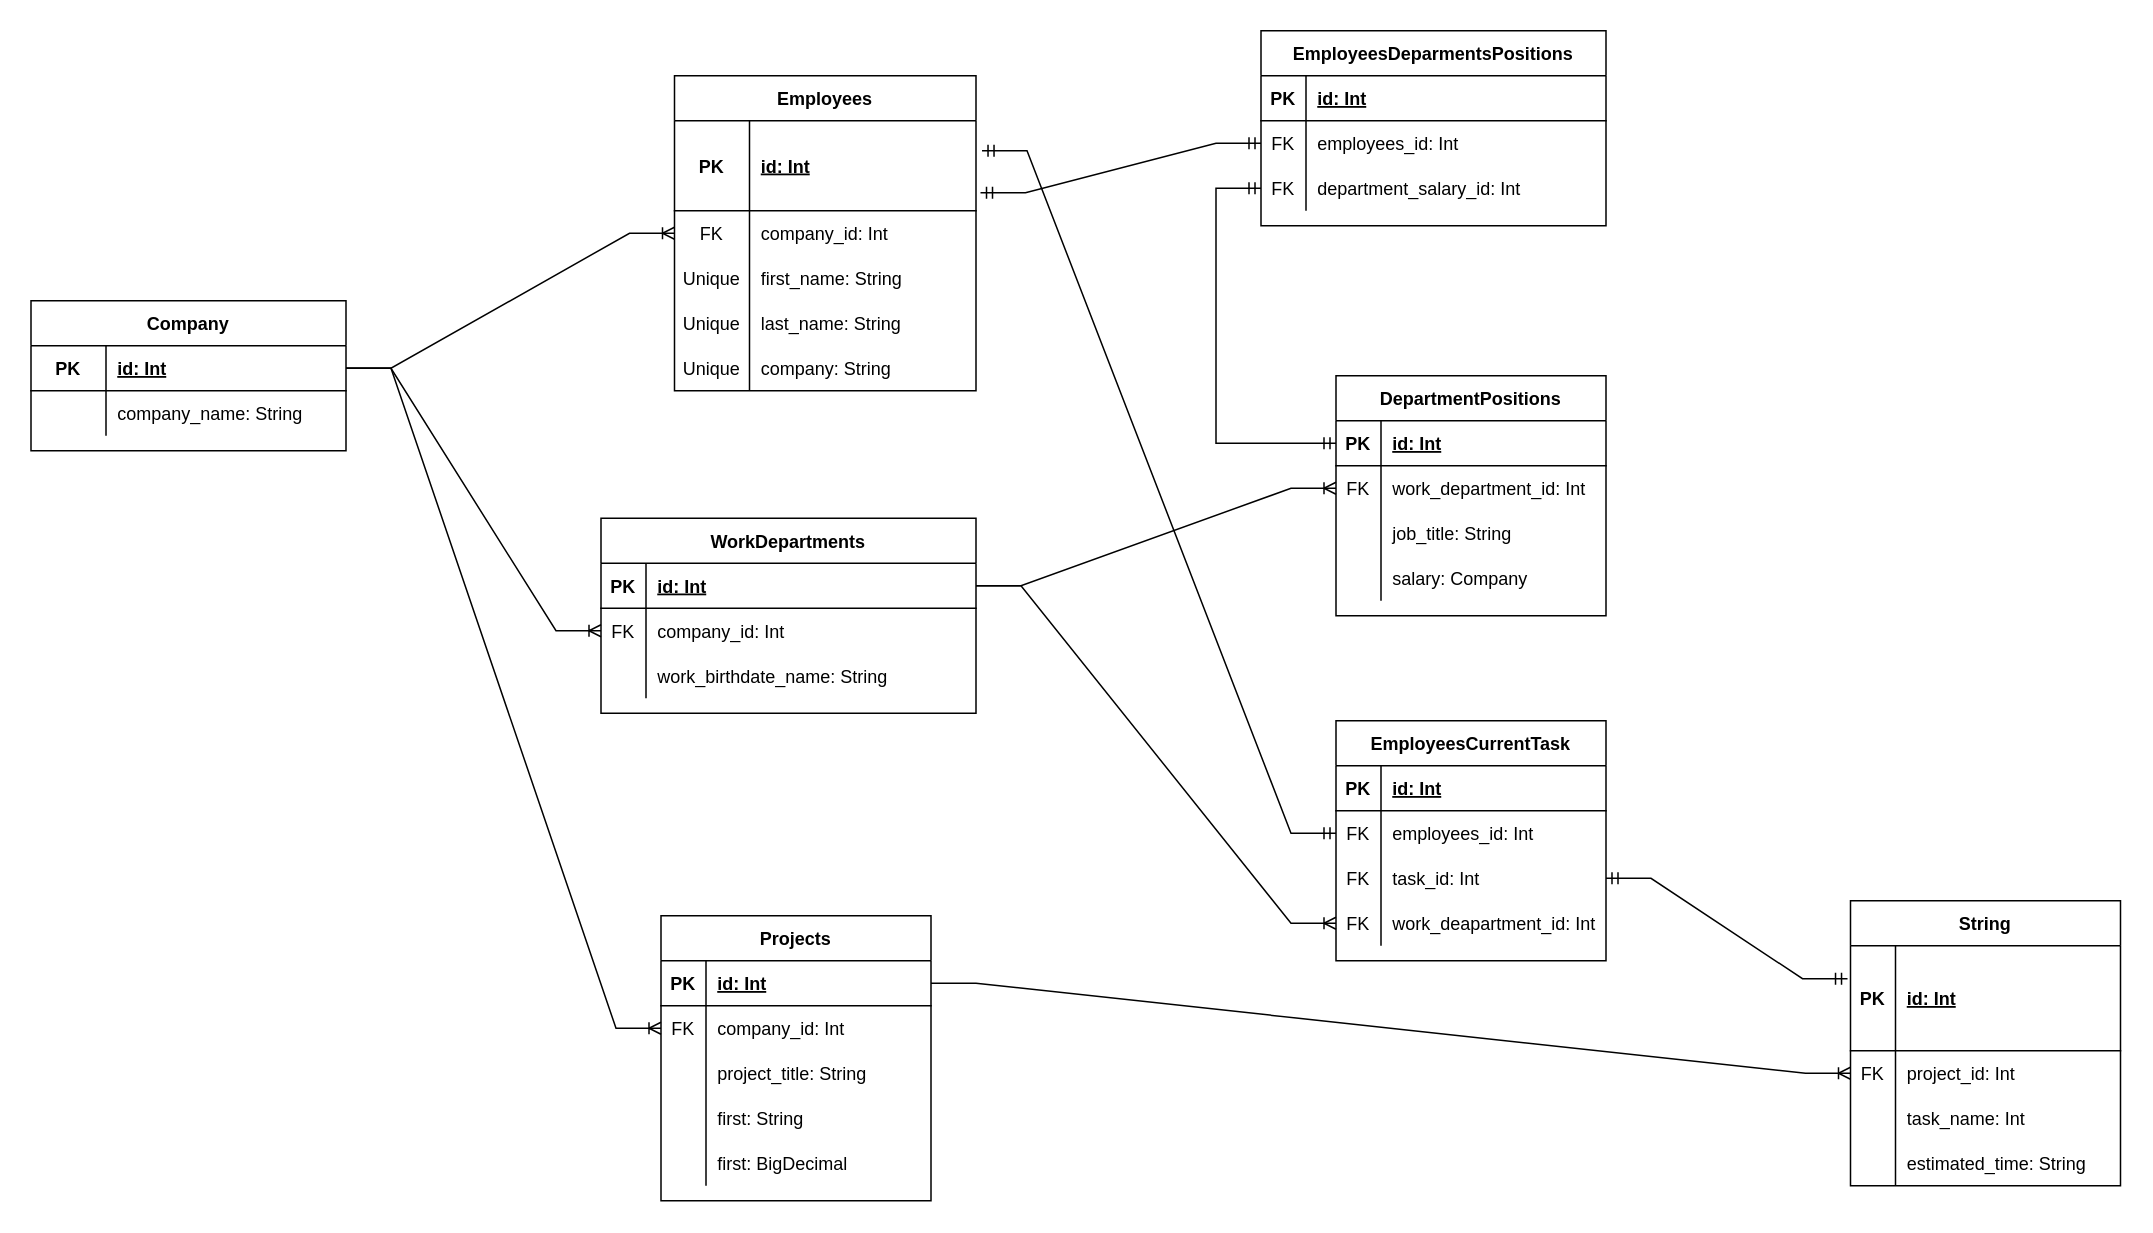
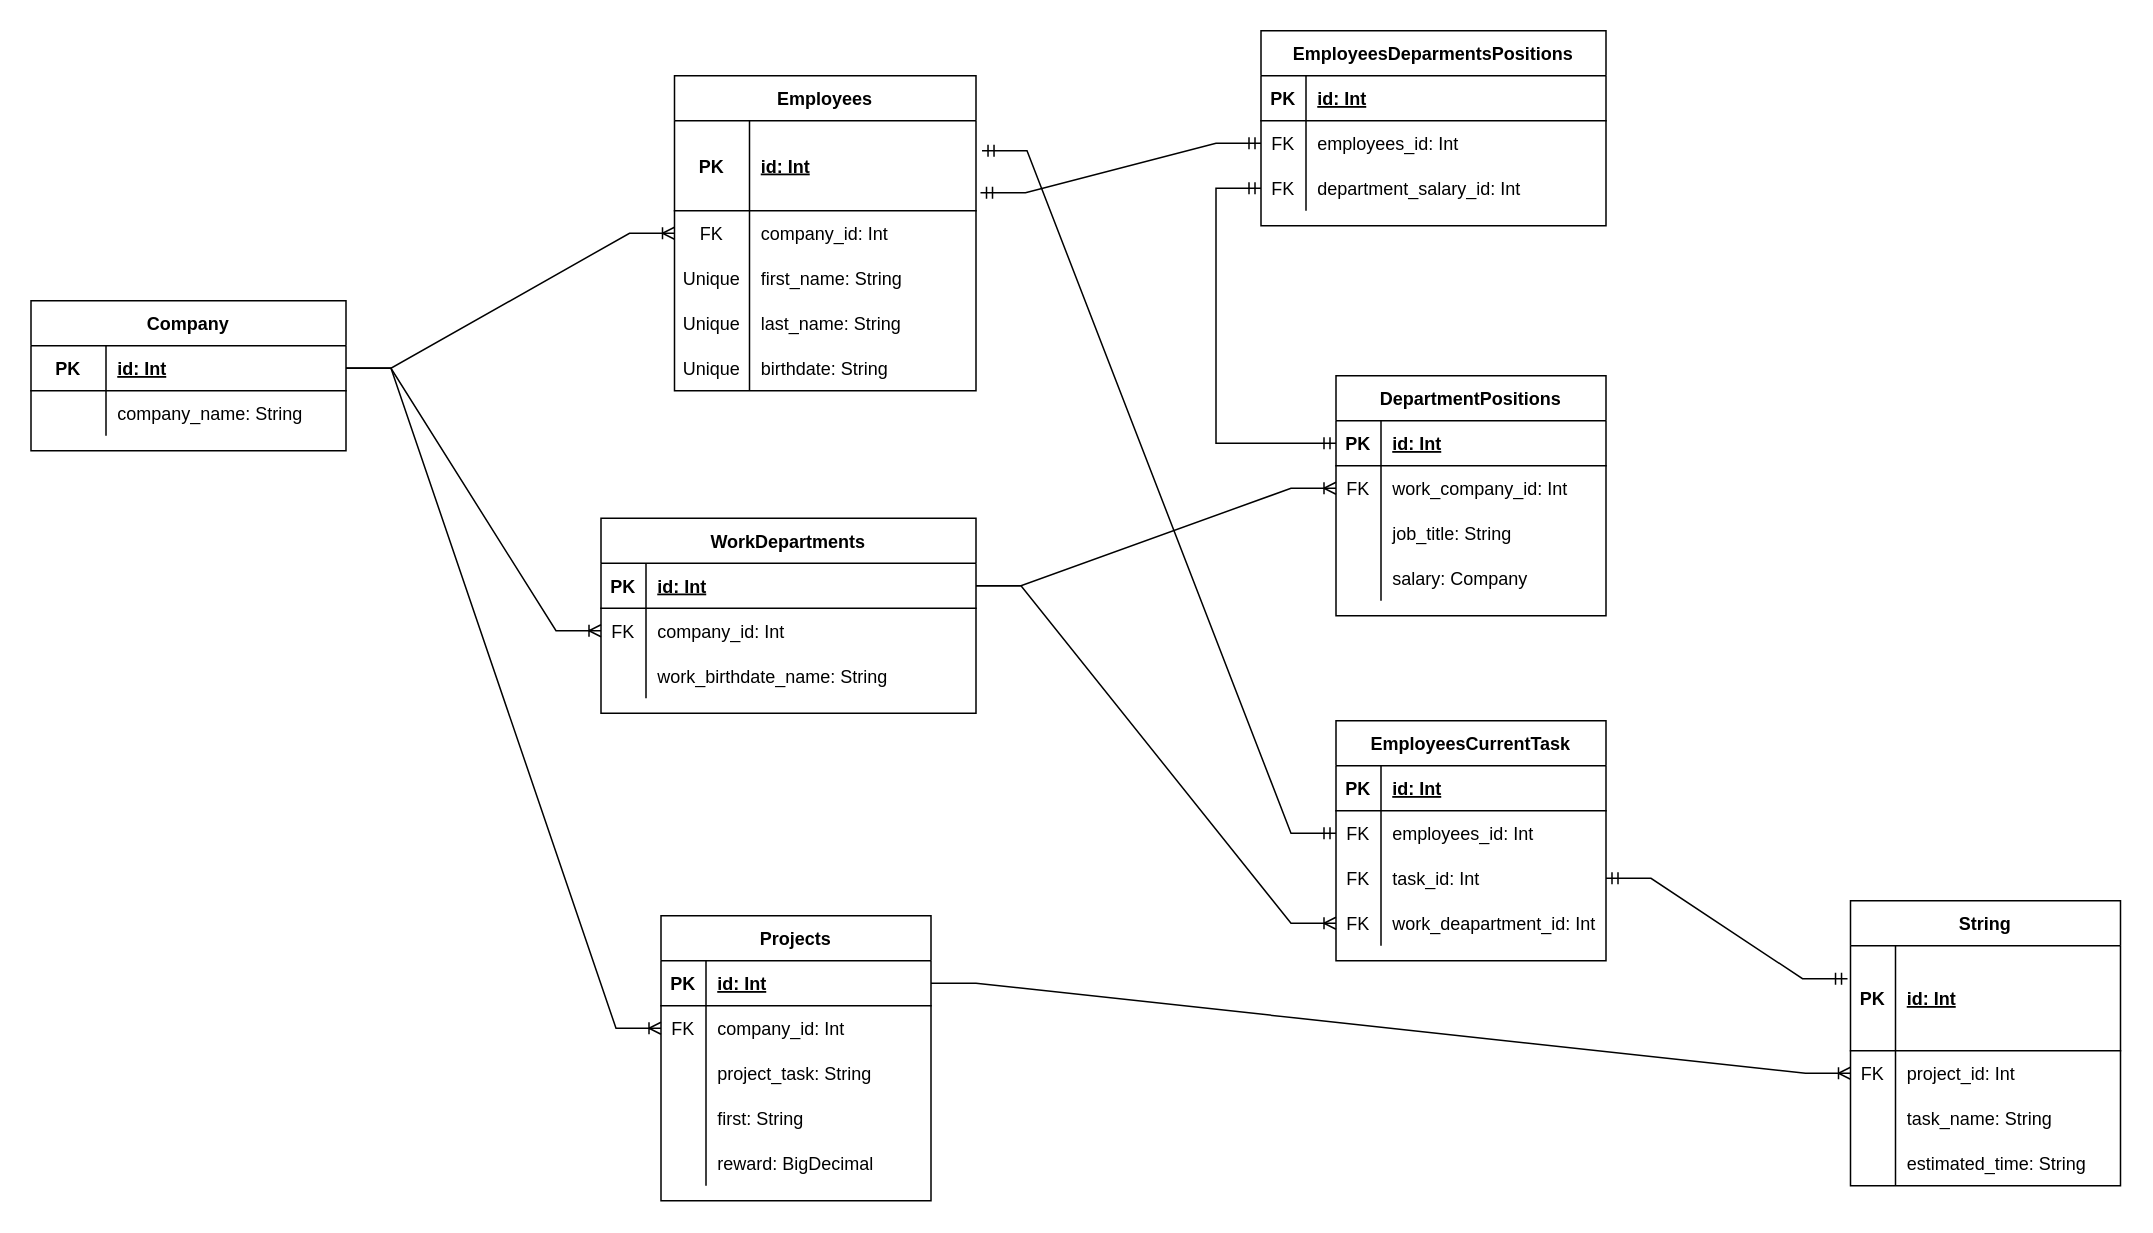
(829, 369) -> (837, 369)
(1501, 489) -> (1486, 489)
(811, 1074) -> (811, 1074)
(1972, 1119) -> (1985, 1119)
(789, 1164) -> (796, 1164)
